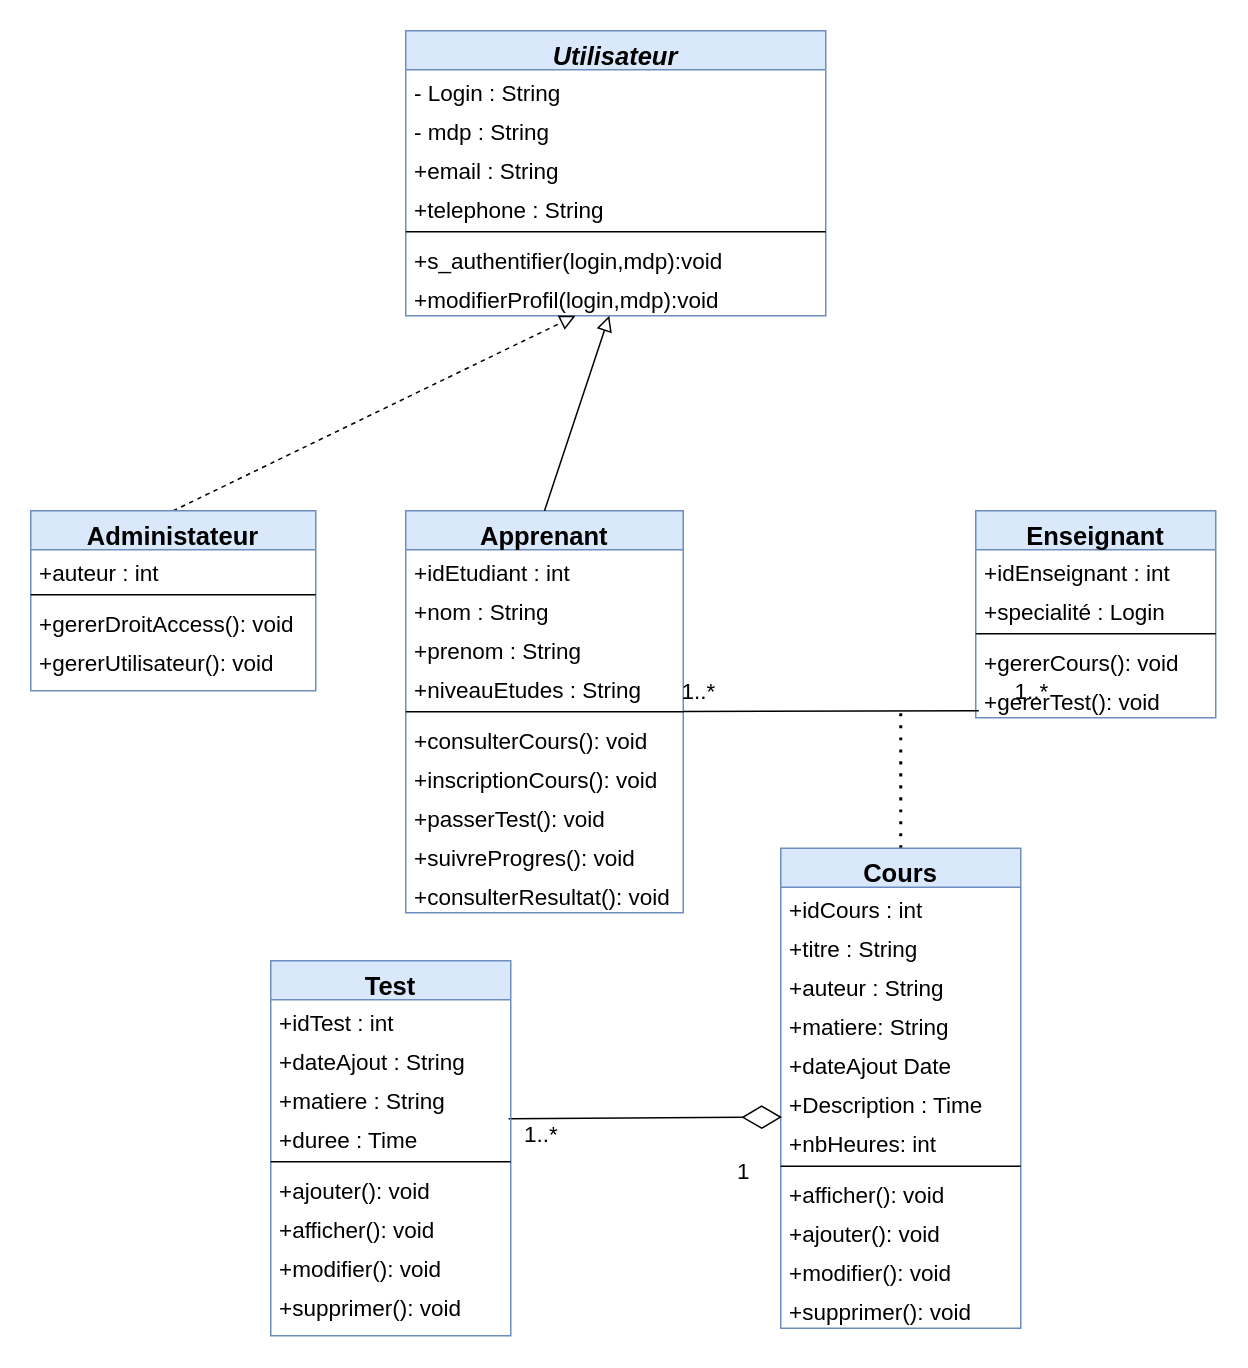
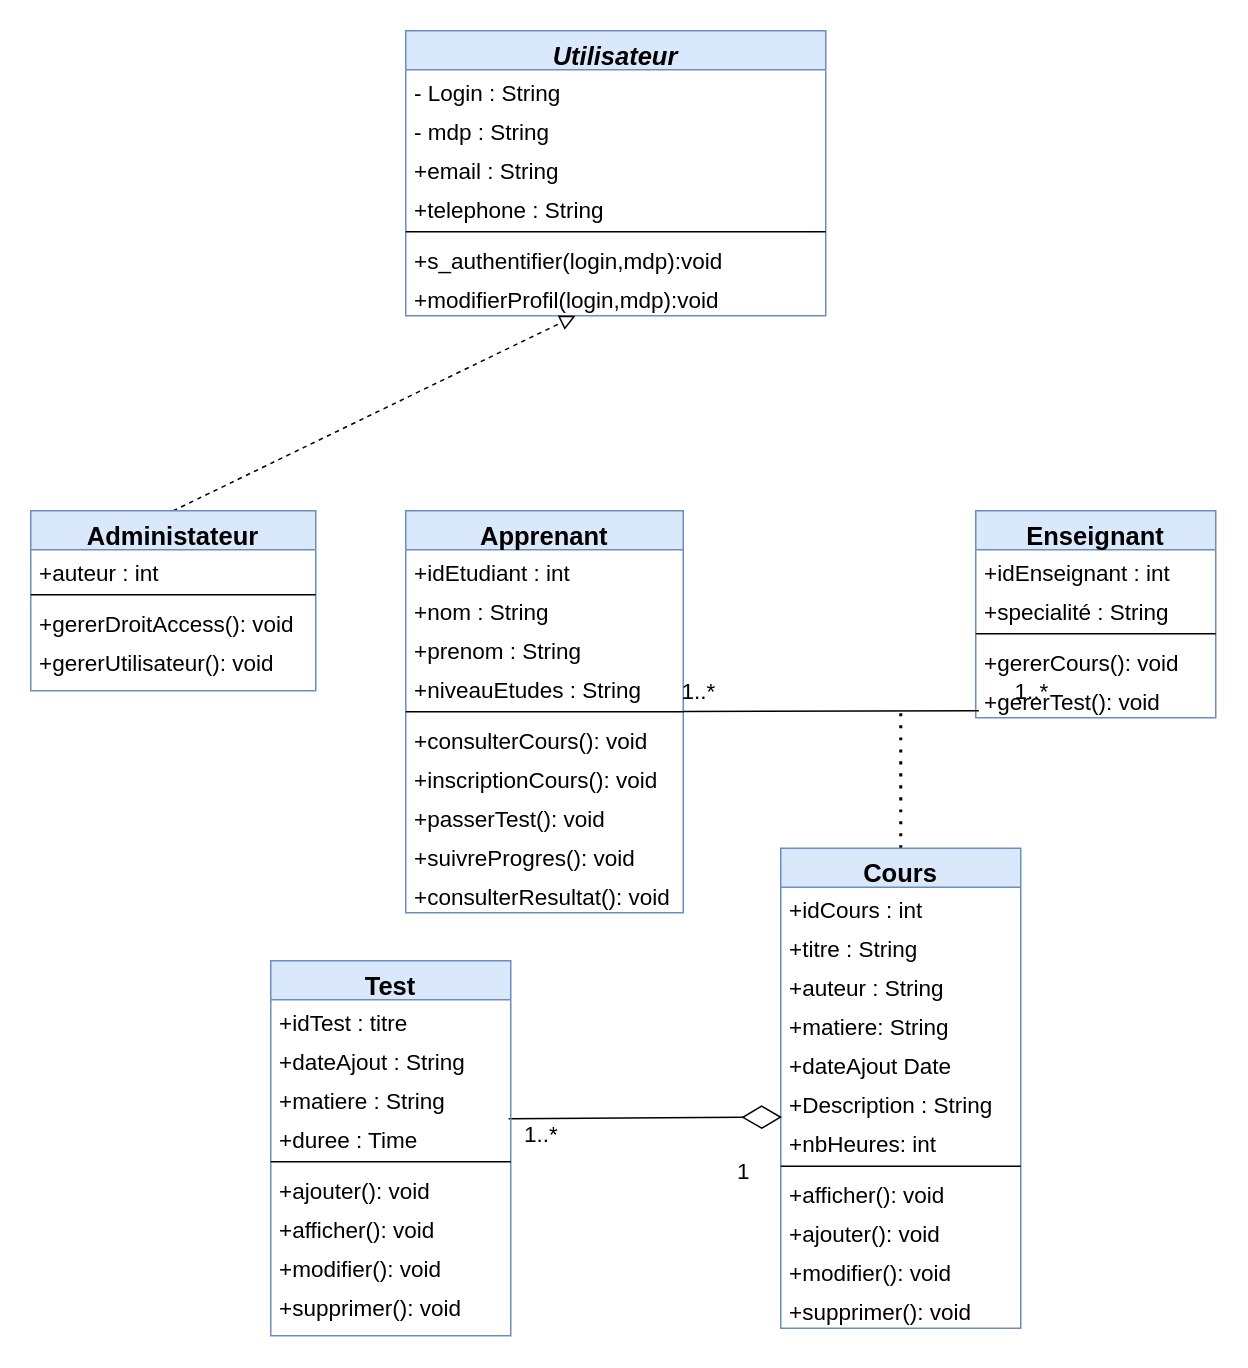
(575, 419) -> none
(1083, 612) -> (1090, 612)
(346, 1023) -> (359, 1023)
(891, 1106) -> (904, 1106)
